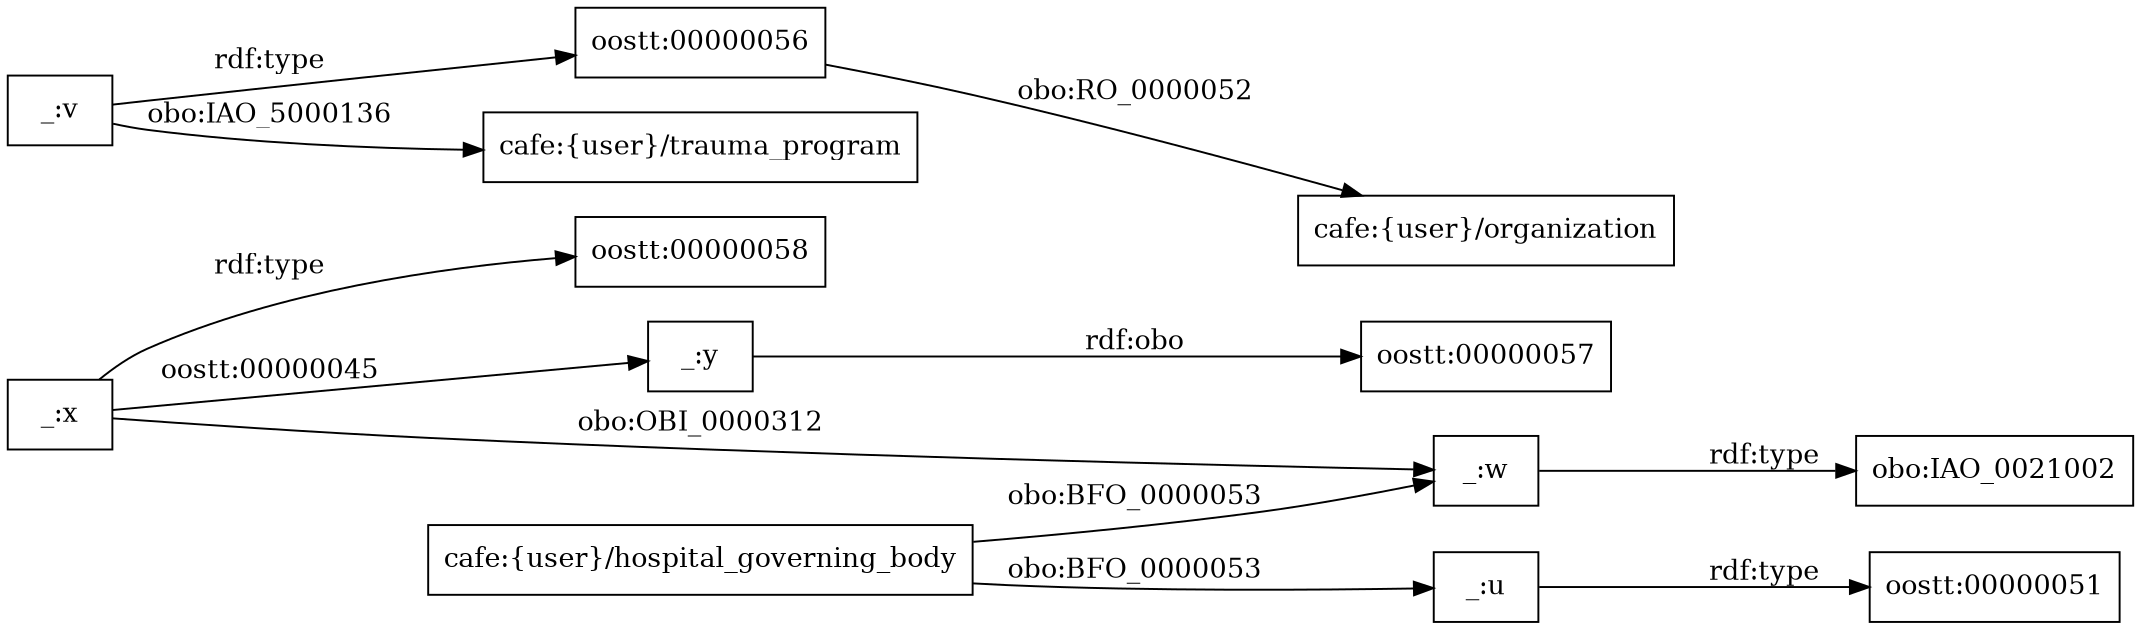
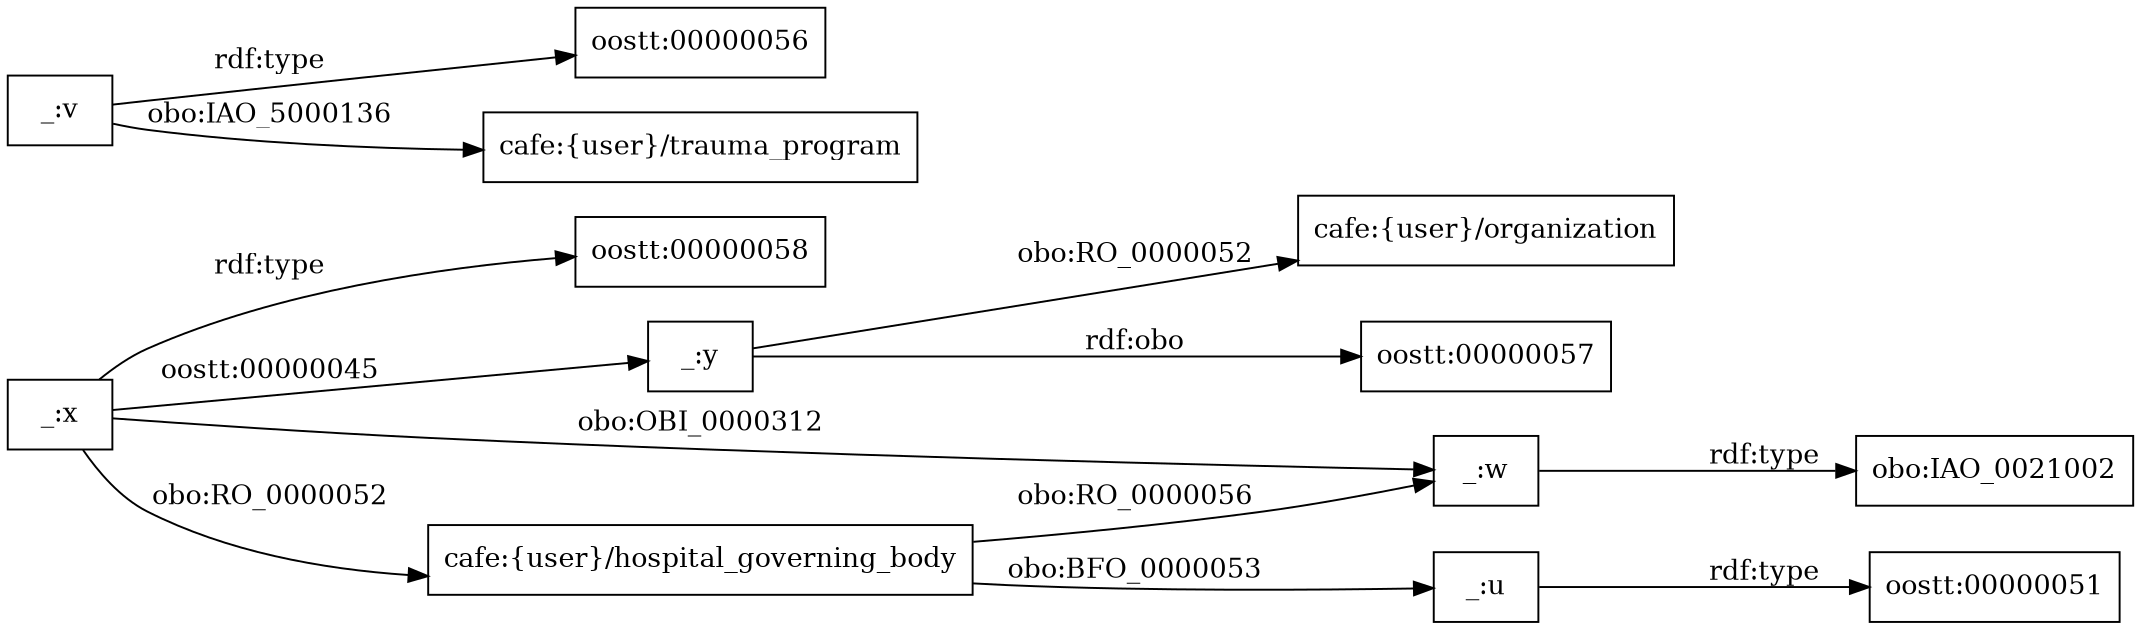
(1085, 122) -> (1016, 306)
(1135, 497) -> (1135, 497)
none -> (231, 544)
